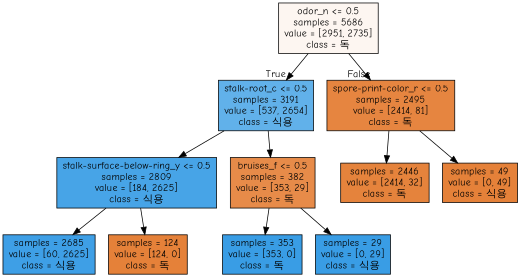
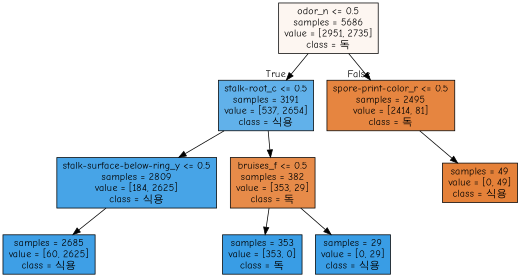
(385, 183) -> none
(148, 254) -> none
